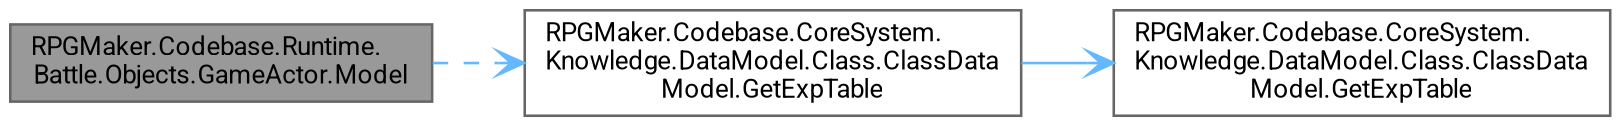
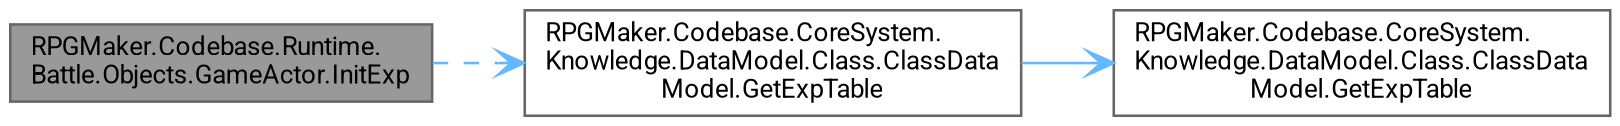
(221, 63) -> (221, 63)
